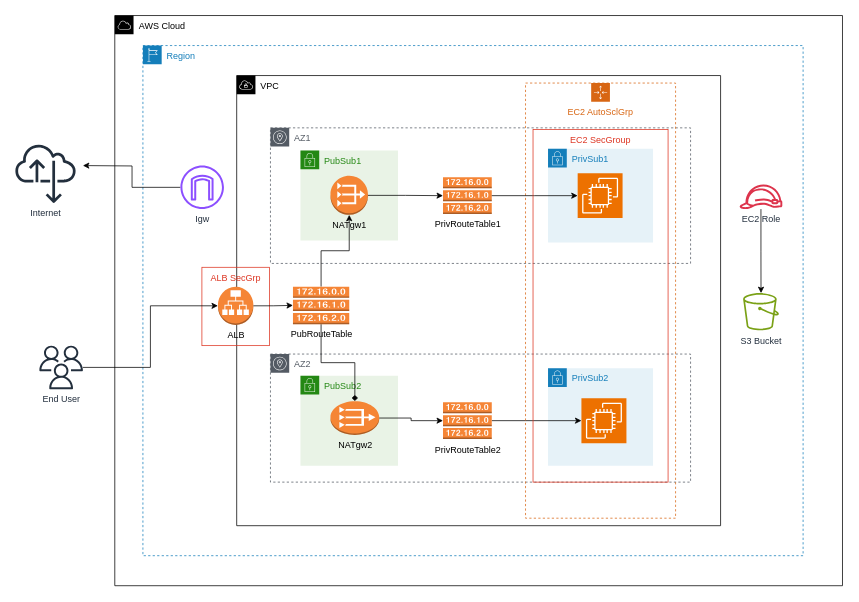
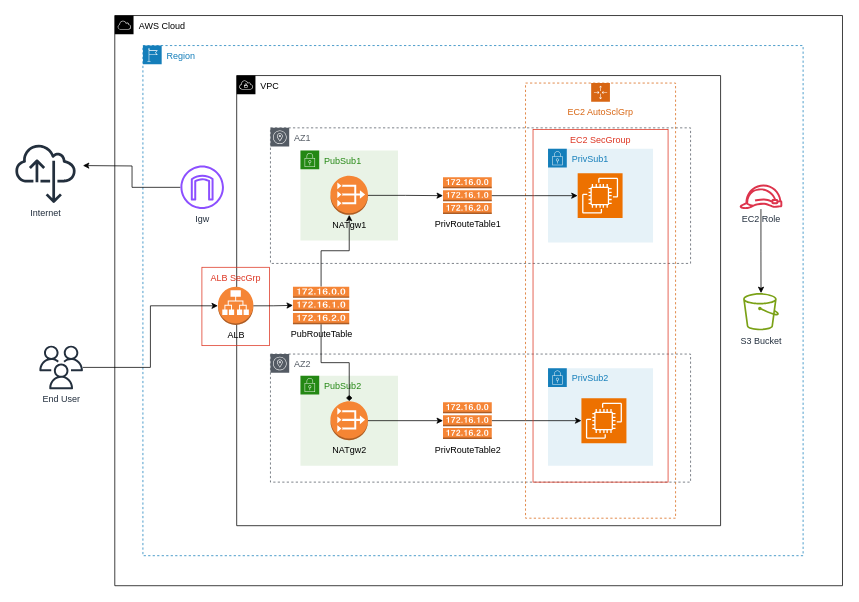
(355, 418) -> (349, 420)
